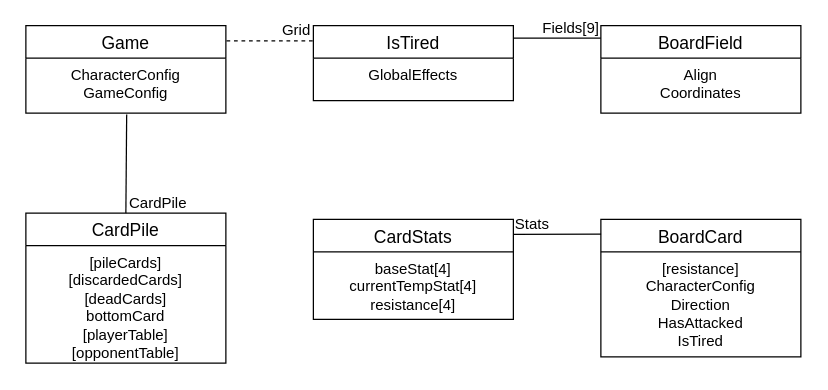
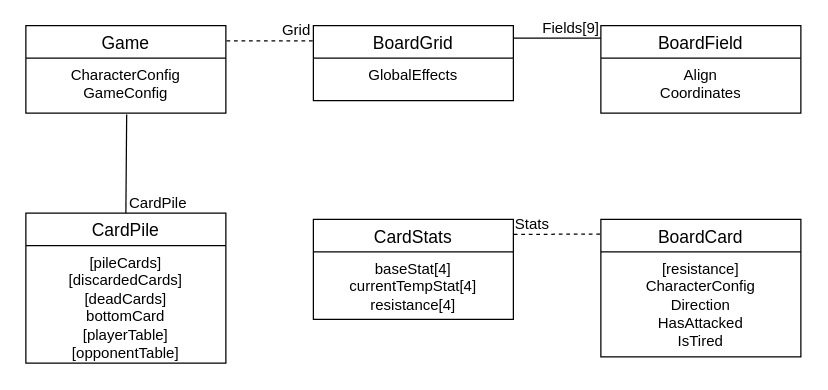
(413, 43) -> (413, 43)
(556, 234) -> (556, 234)
